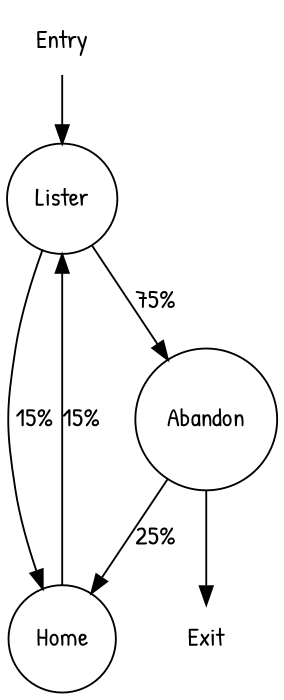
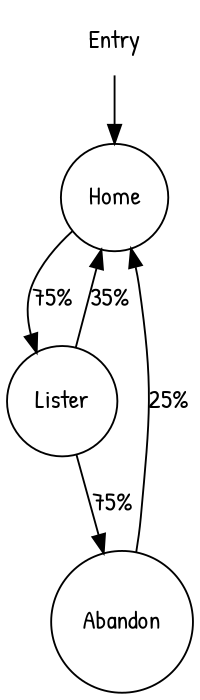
(62, 100) -> (115, 100)
(35, 419) -> (111, 299)
(82, 419) -> (53, 299)
(206, 639) -> none
